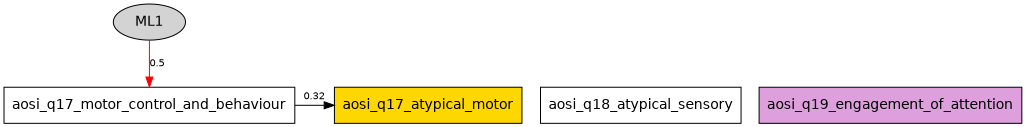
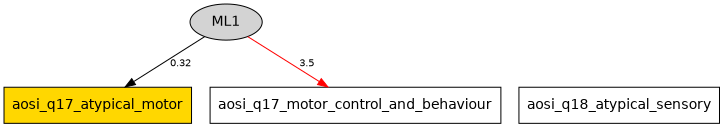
(157, 64) -> (307, 64)
(309, 105) -> (169, 59)
(890, 105) -> none
